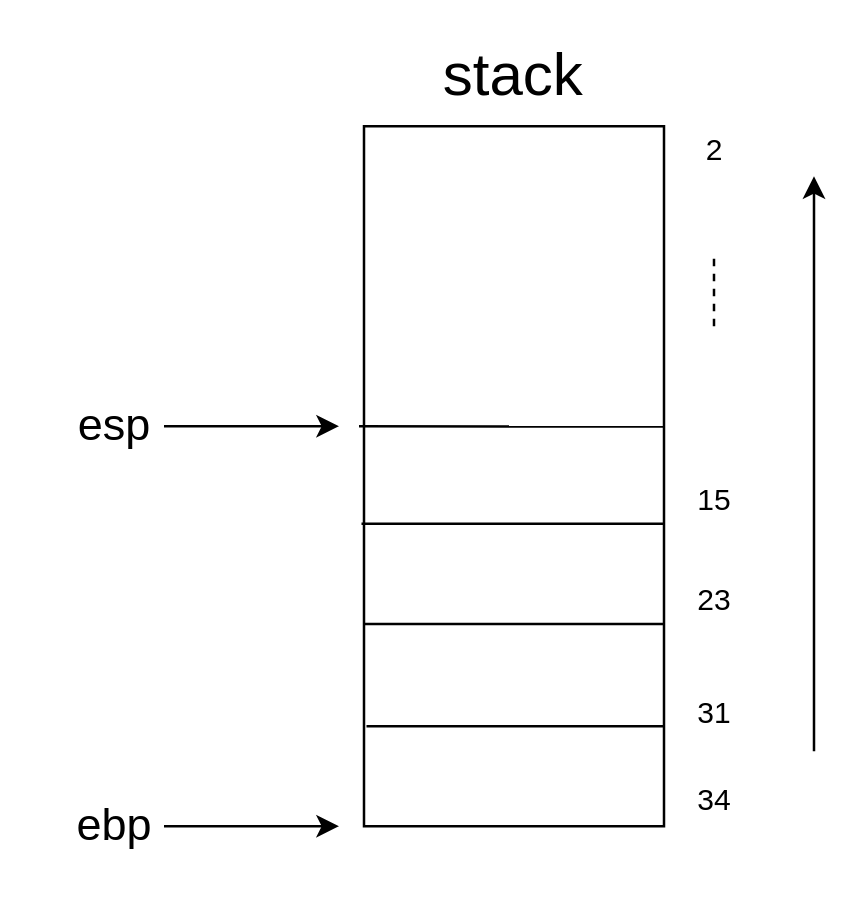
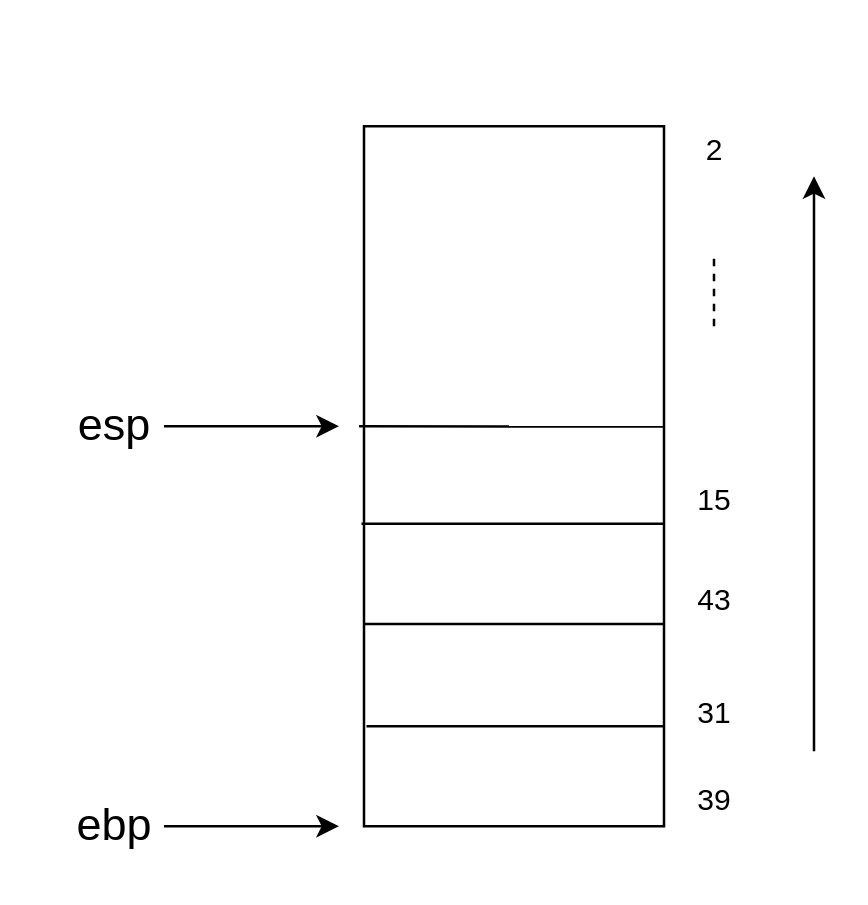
(514, 76) -> none
(715, 601) -> (715, 601)
(715, 801) -> (715, 801)
